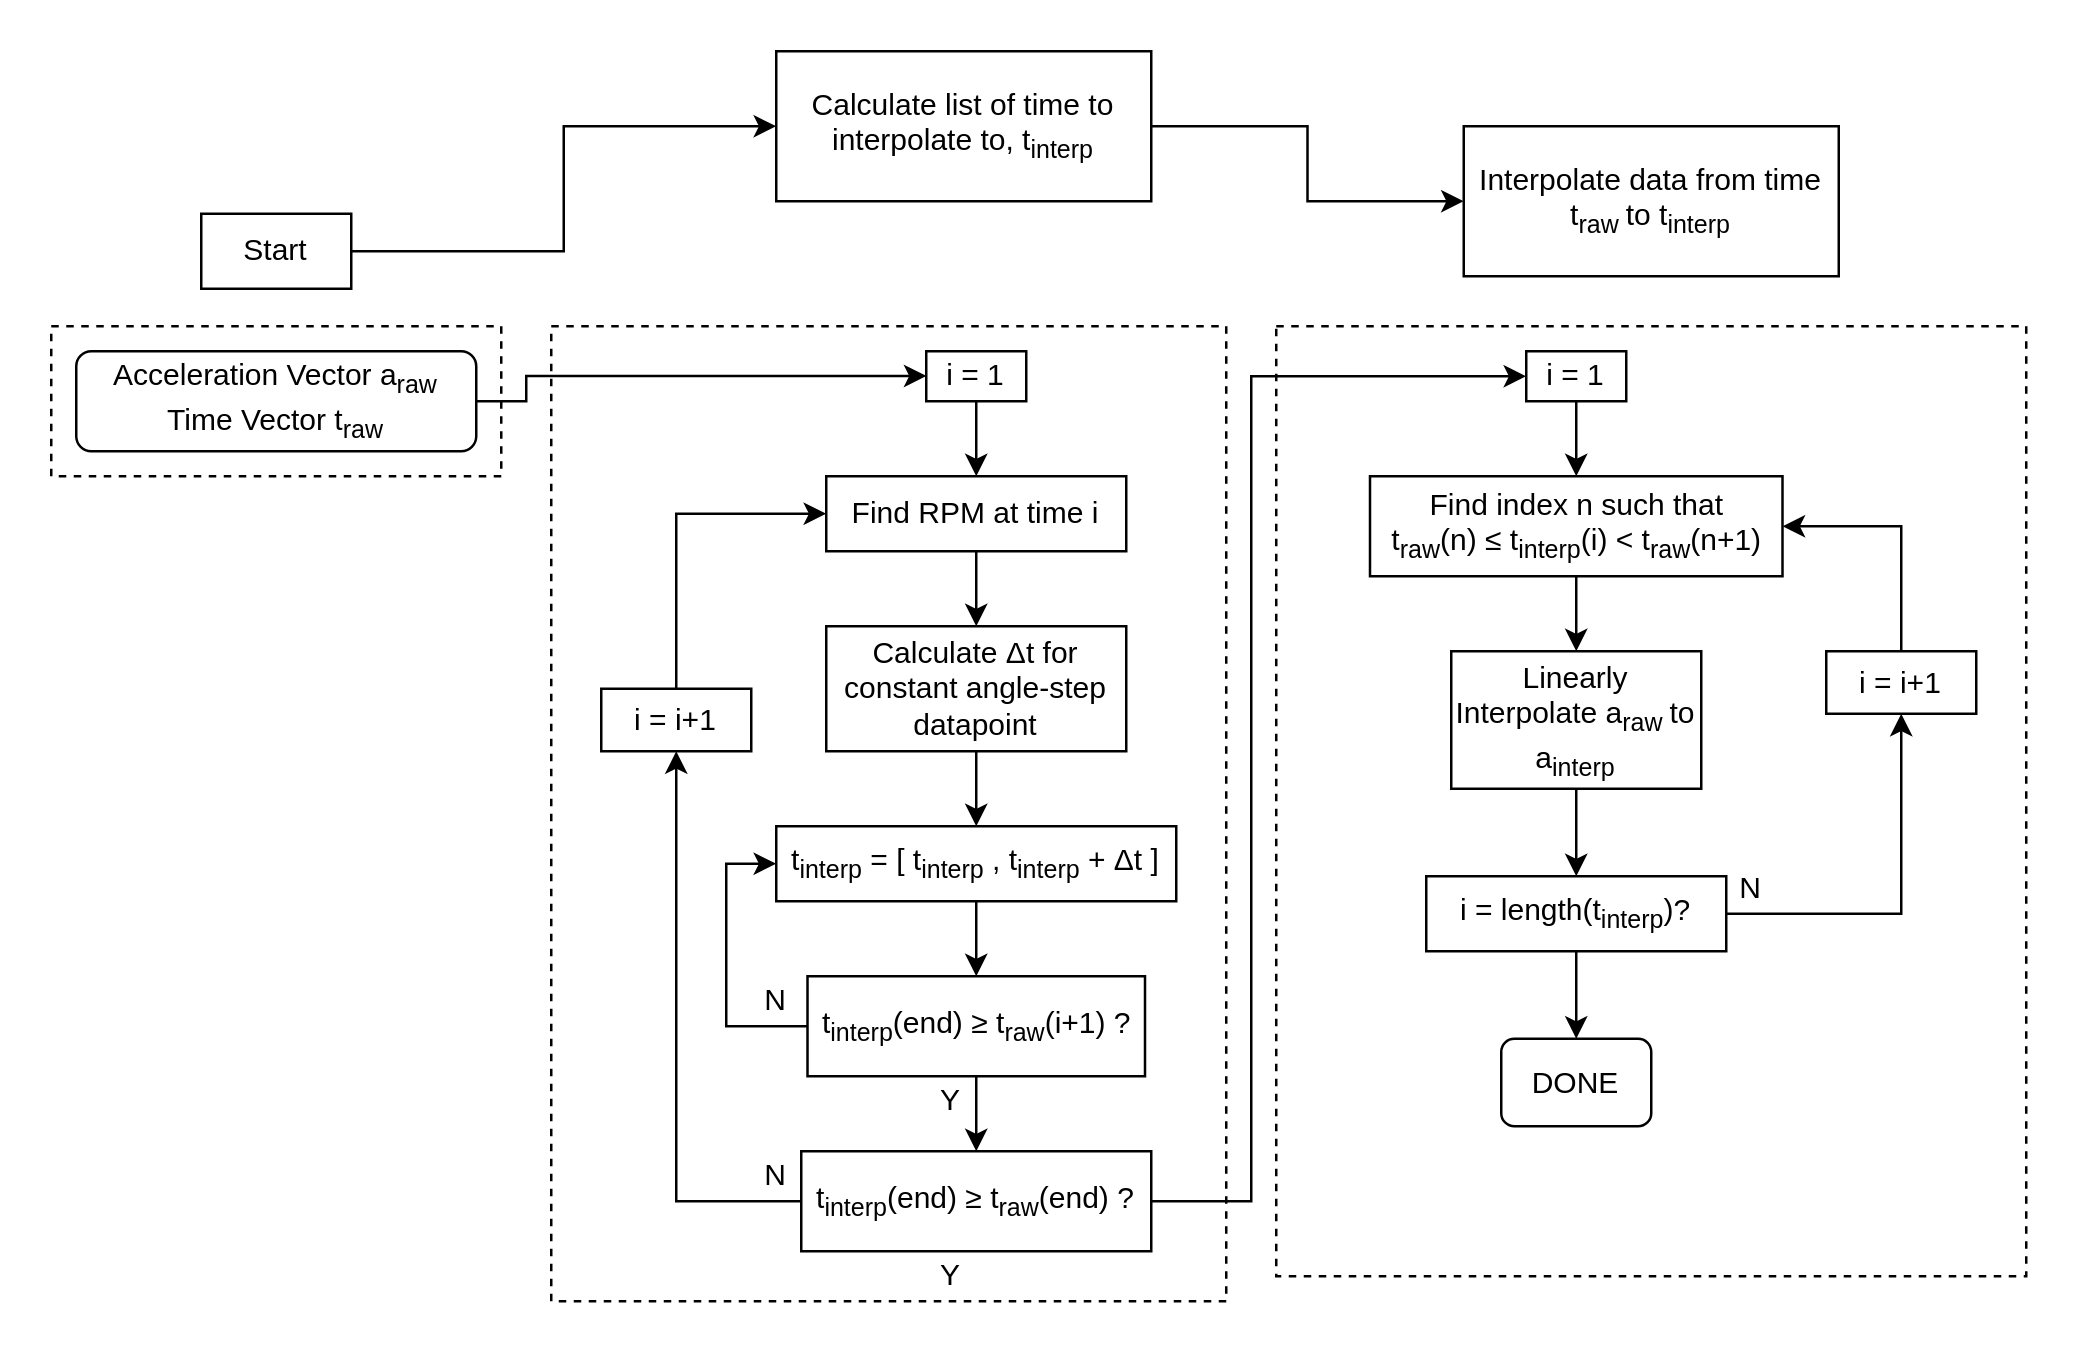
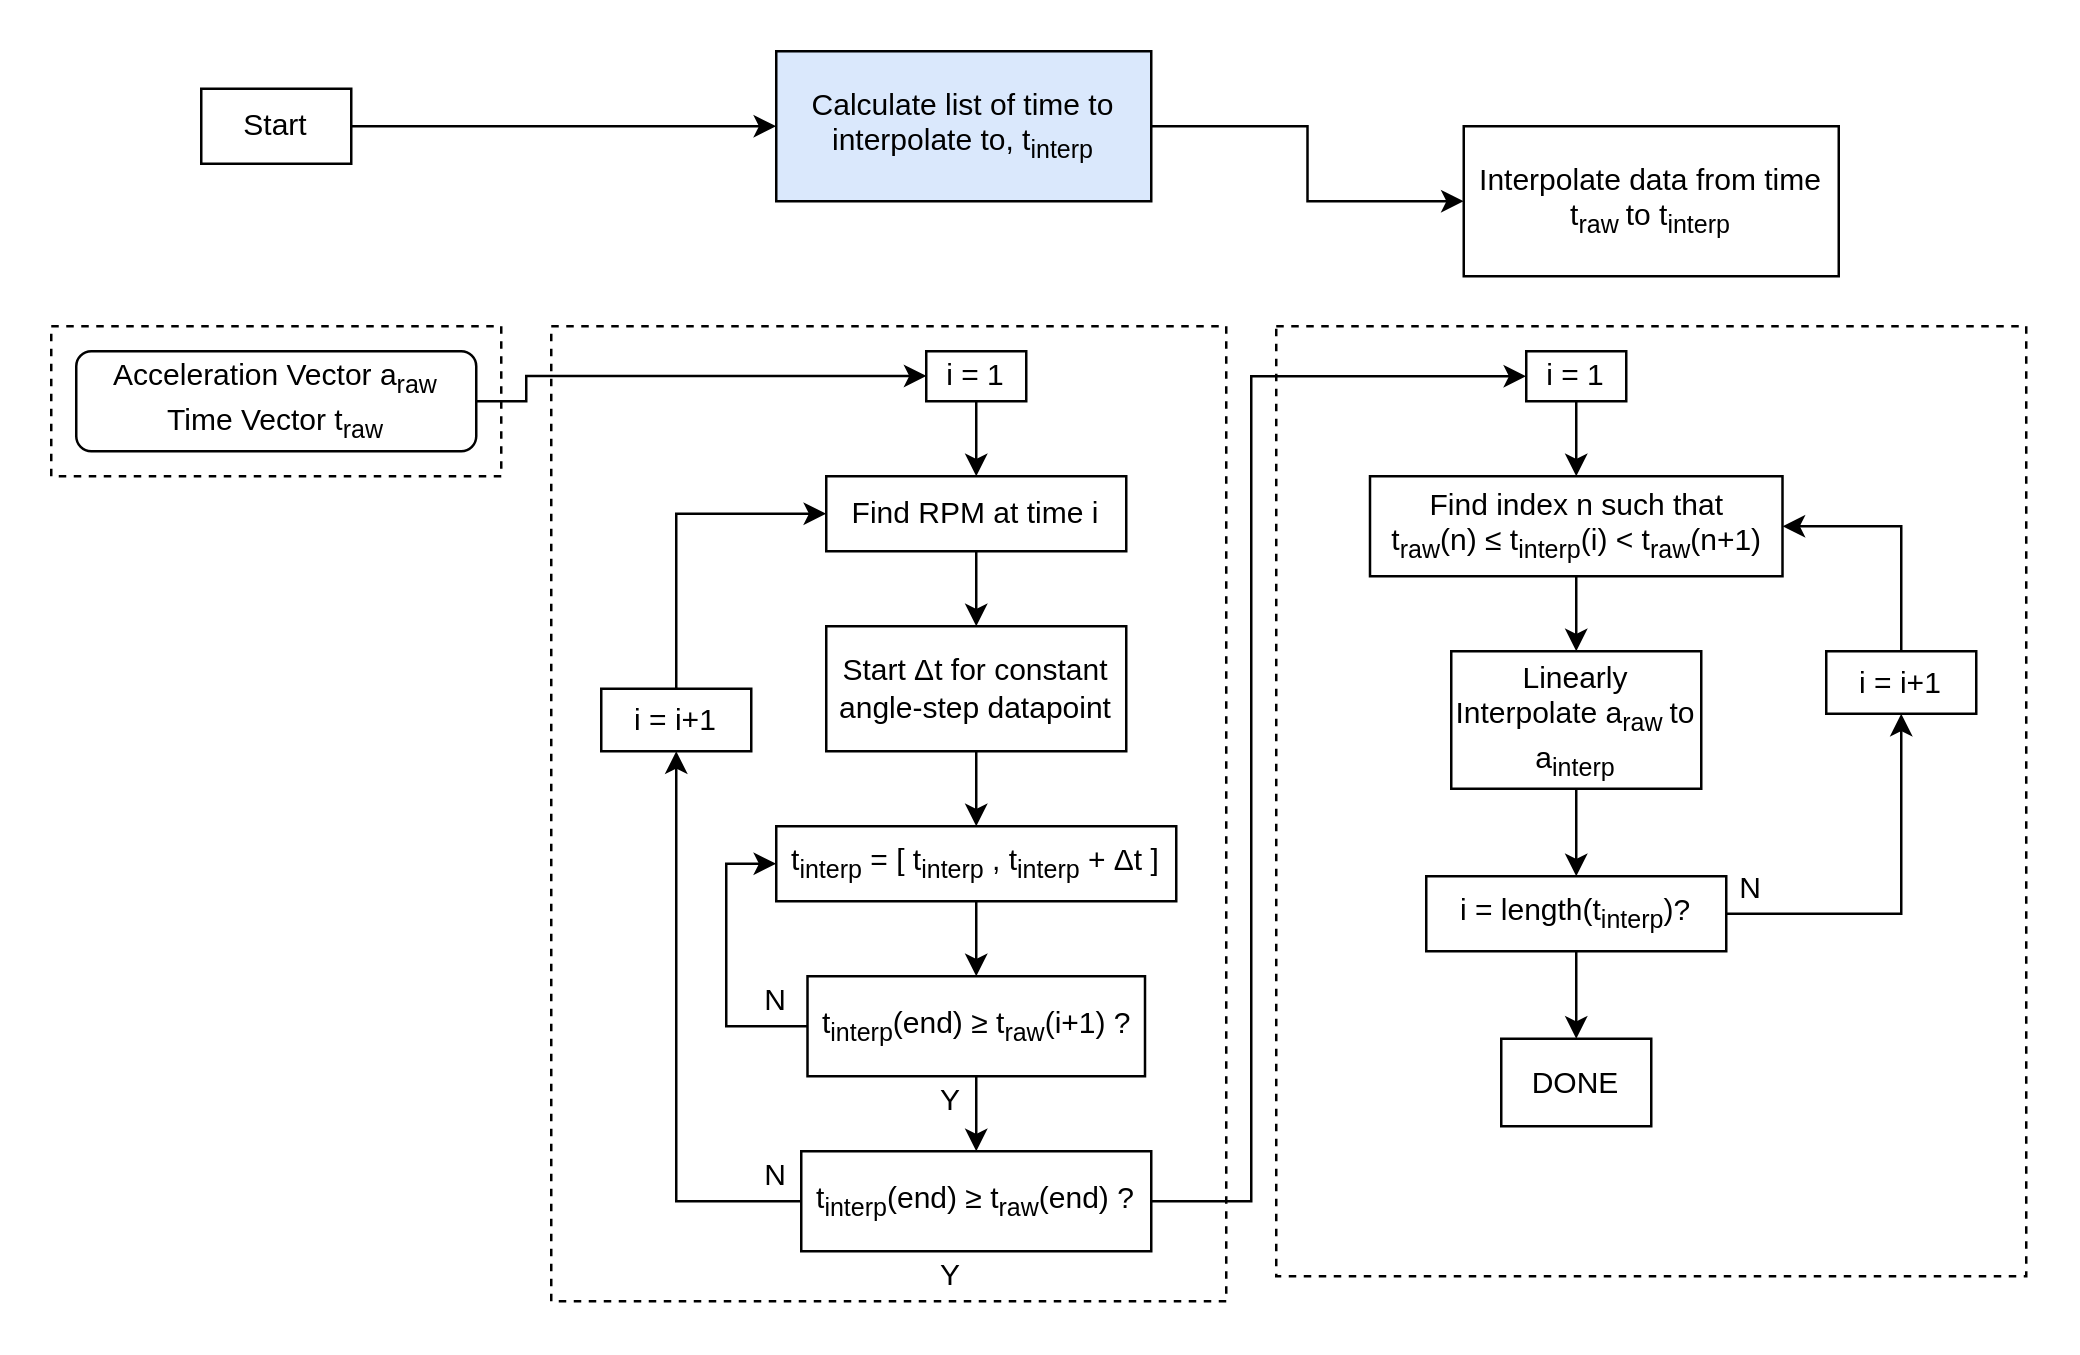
(964, 126) -> (964, 126)
(276, 251) -> (276, 126)
(976, 689) -> (976, 689)
(1576, 1083) -> (1576, 1083)
